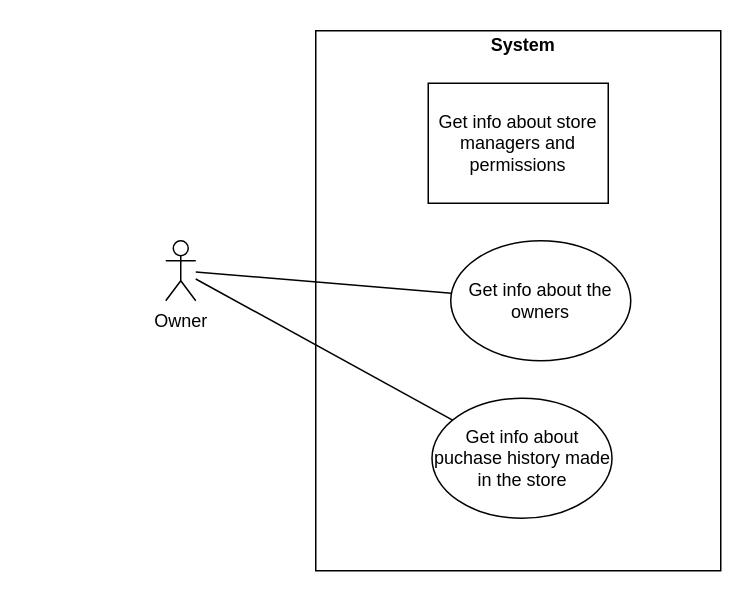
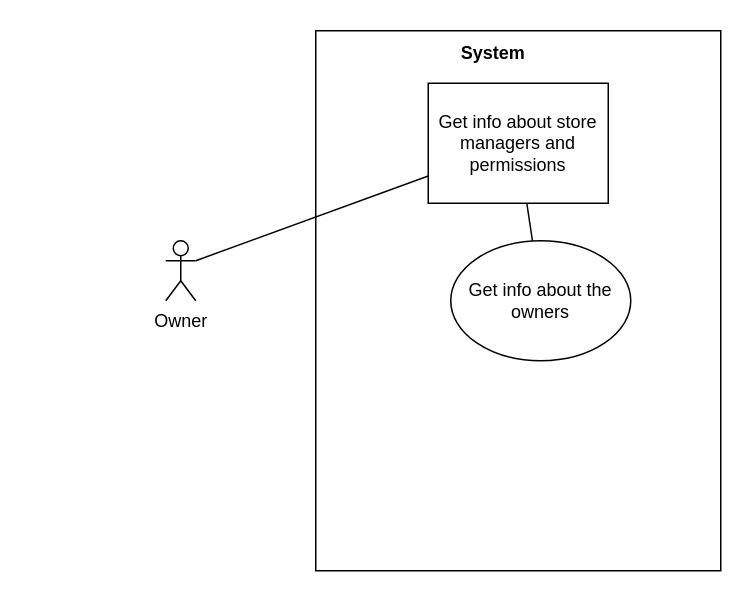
(522, 46) -> (492, 53)
none -> (312, 218)
(324, 283) -> (530, 222)
(324, 349) -> none
(522, 458) -> none
